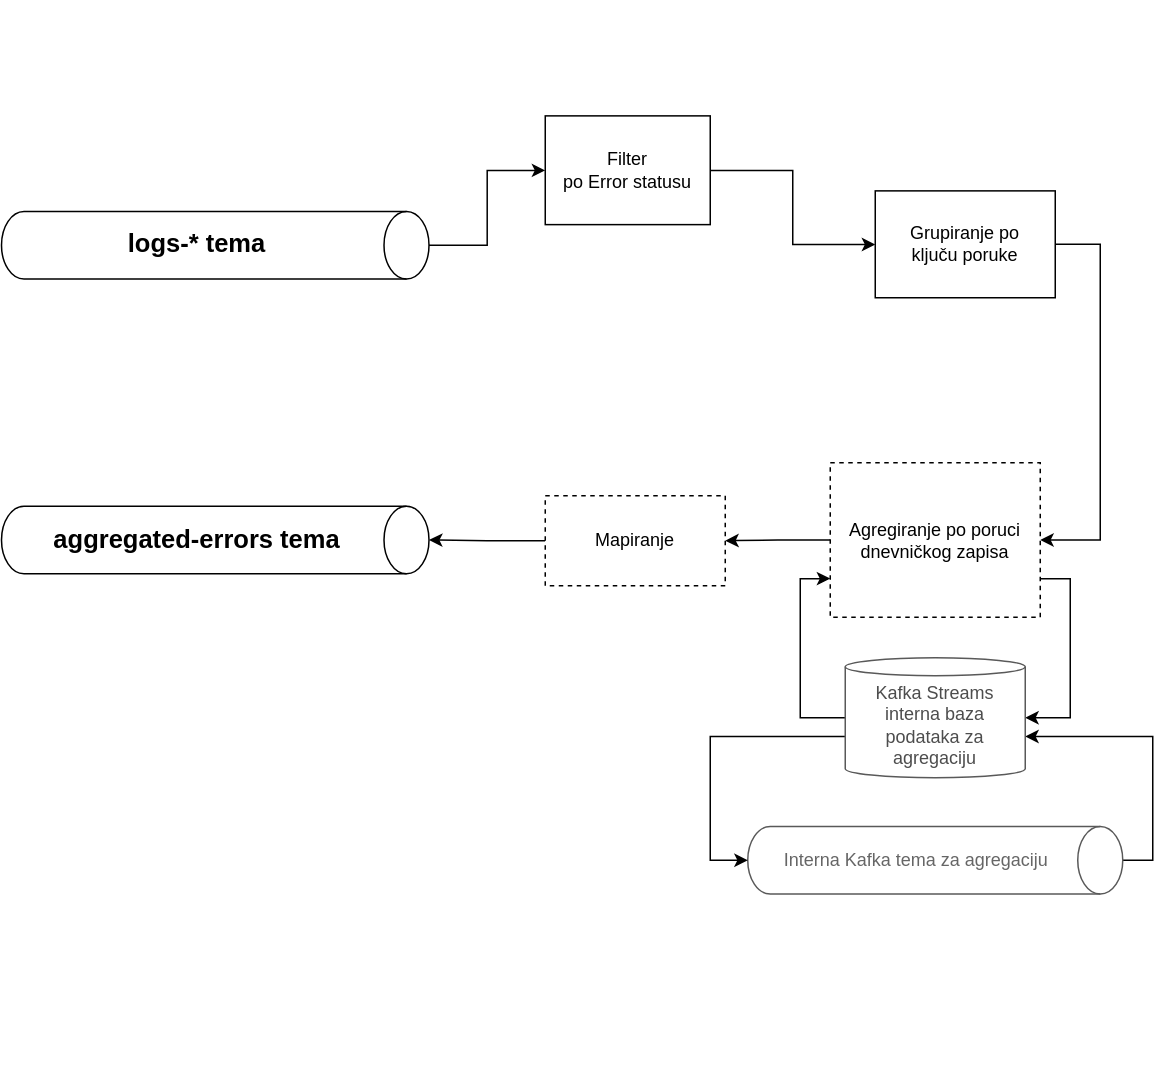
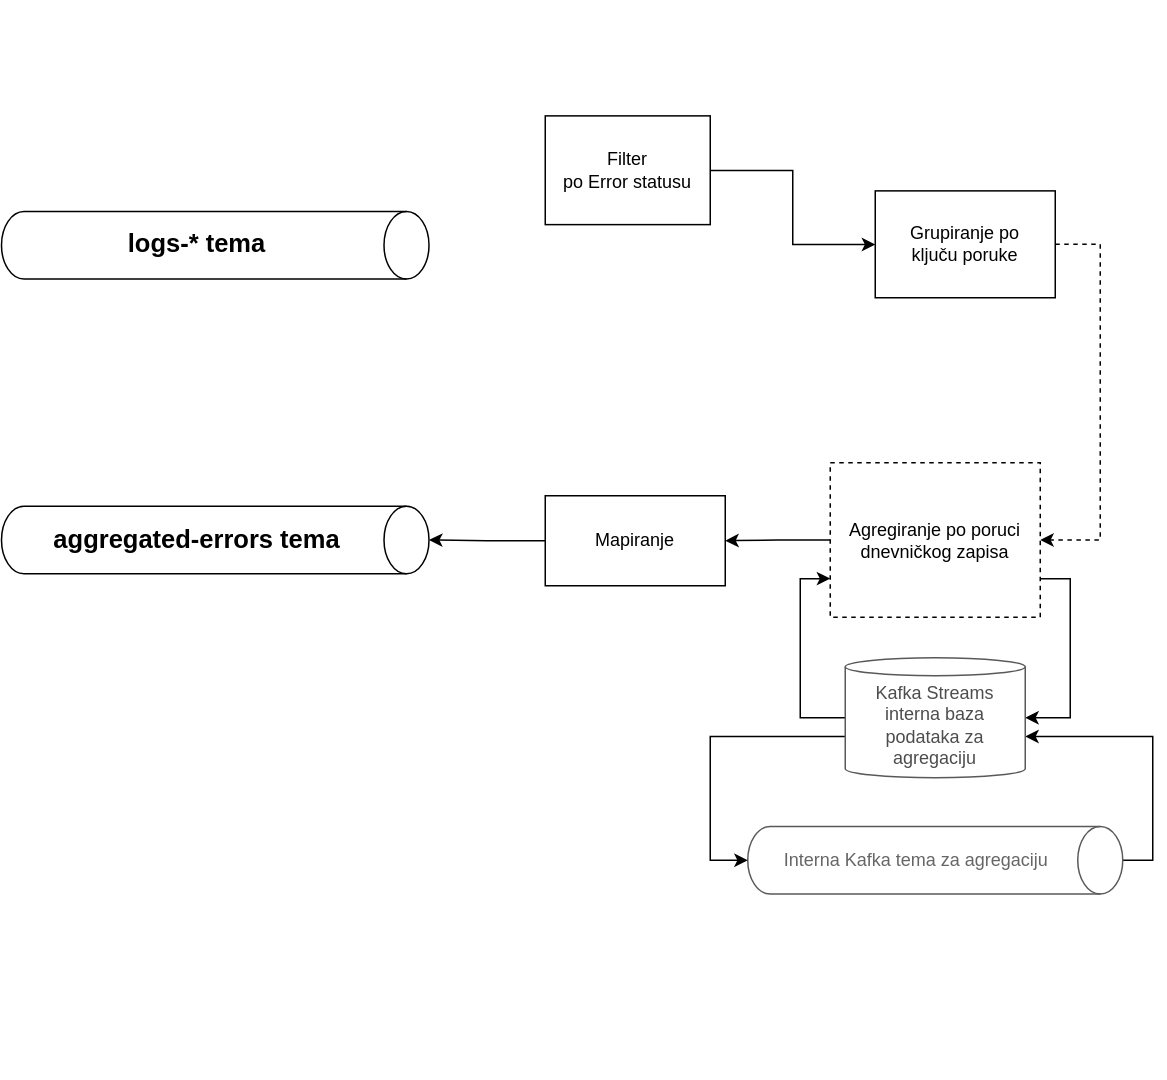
(487, 213) -> none
(1100, 395) -> (1100, 395)
(635, 541) -> (635, 541)
